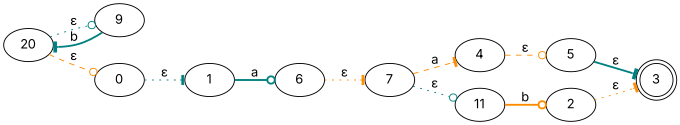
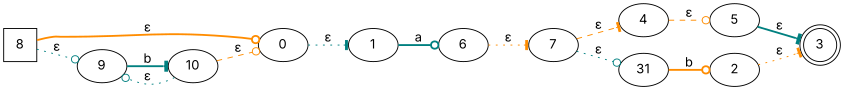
none -> (20, 45)
(29, 45) -> (193, 66)
(435, 60) -> (599, 25)
(480, 105) -> (644, 70)
